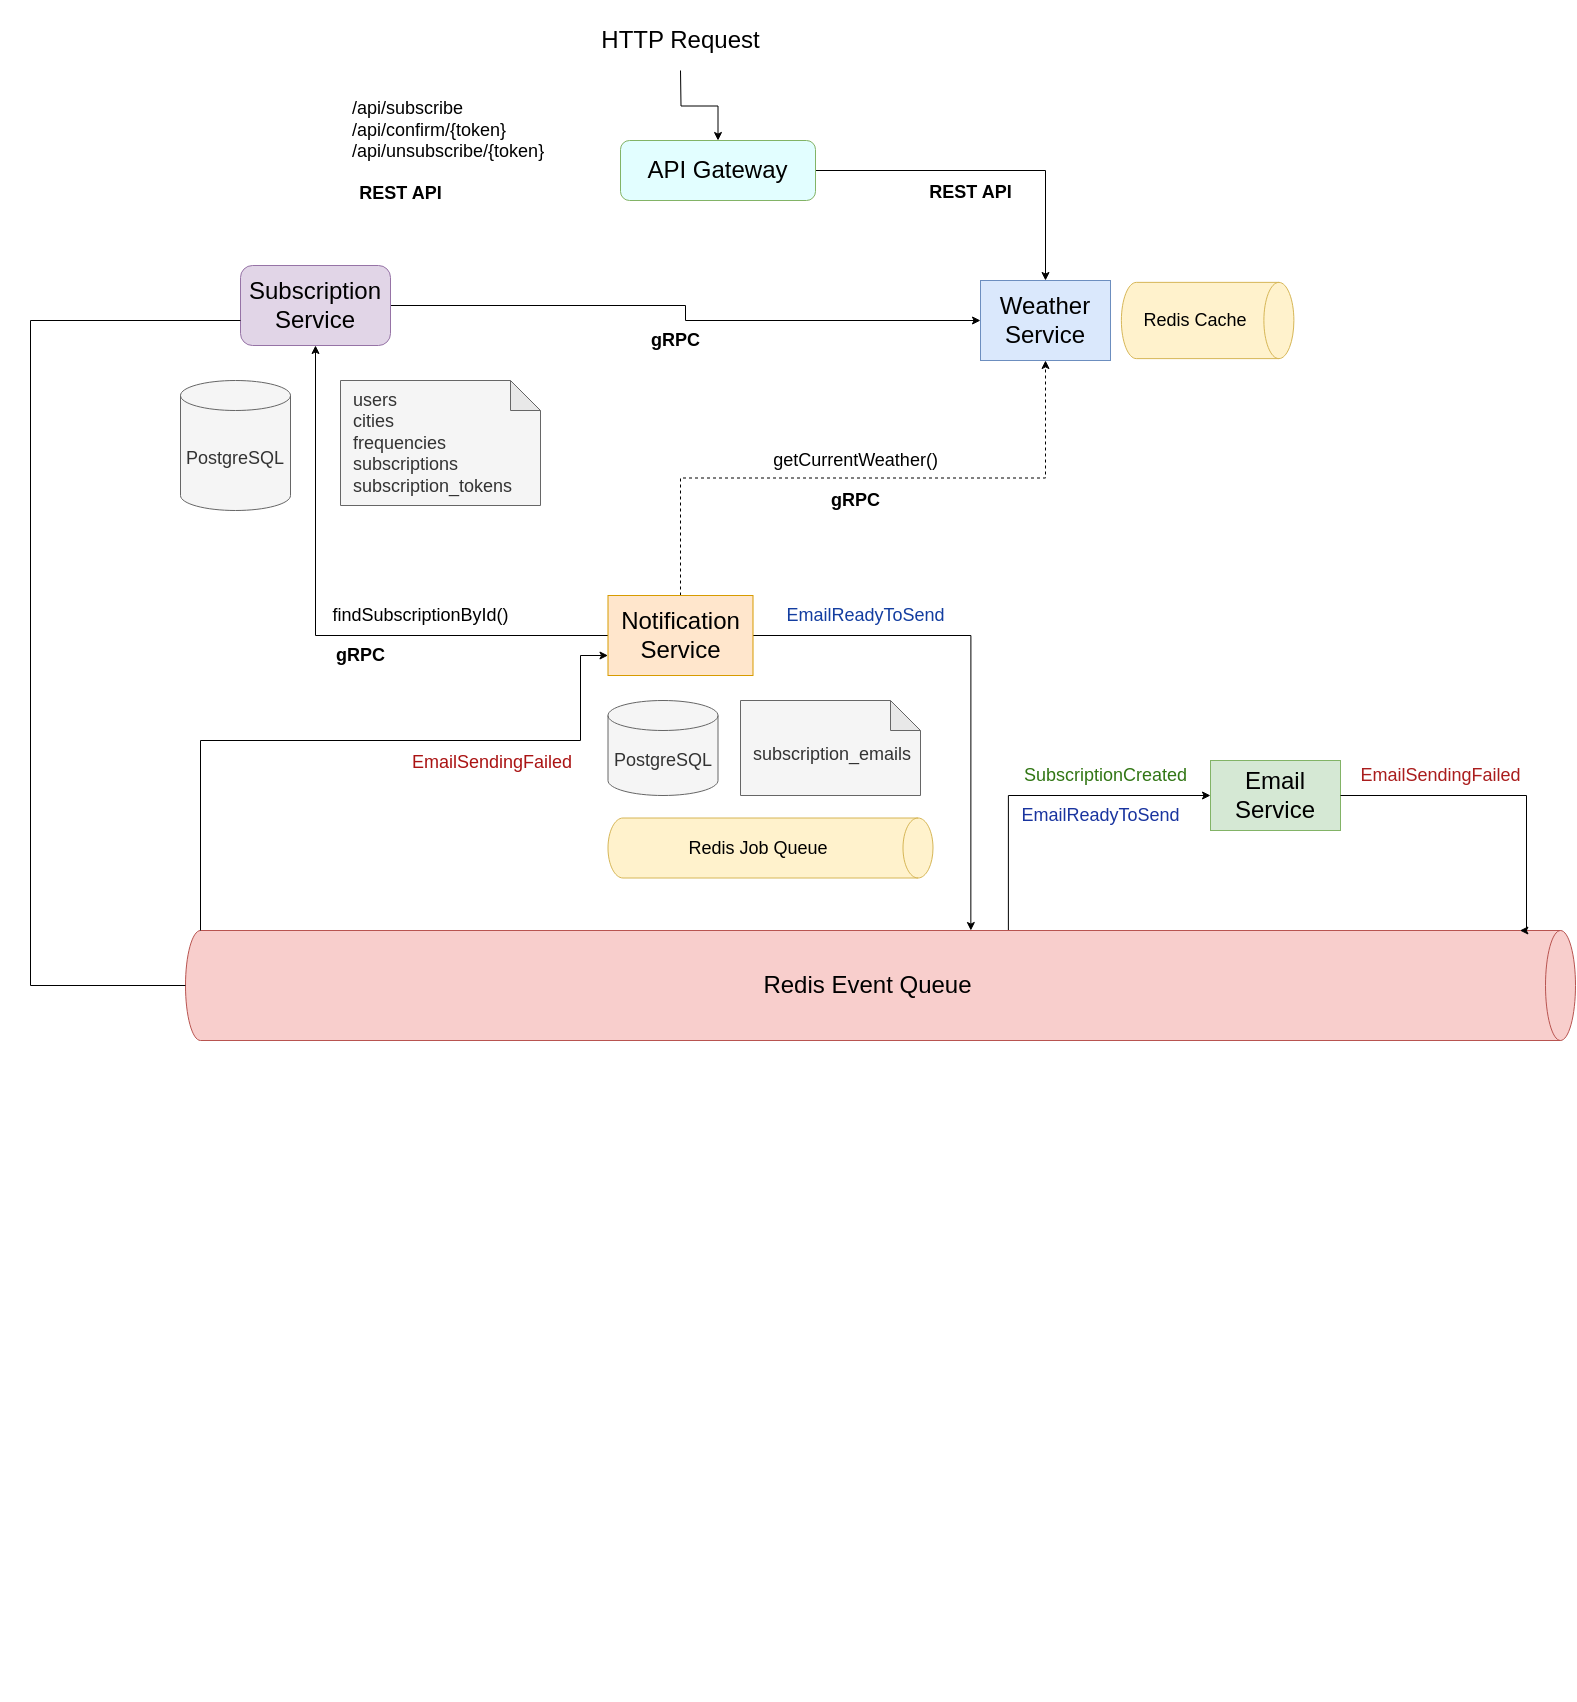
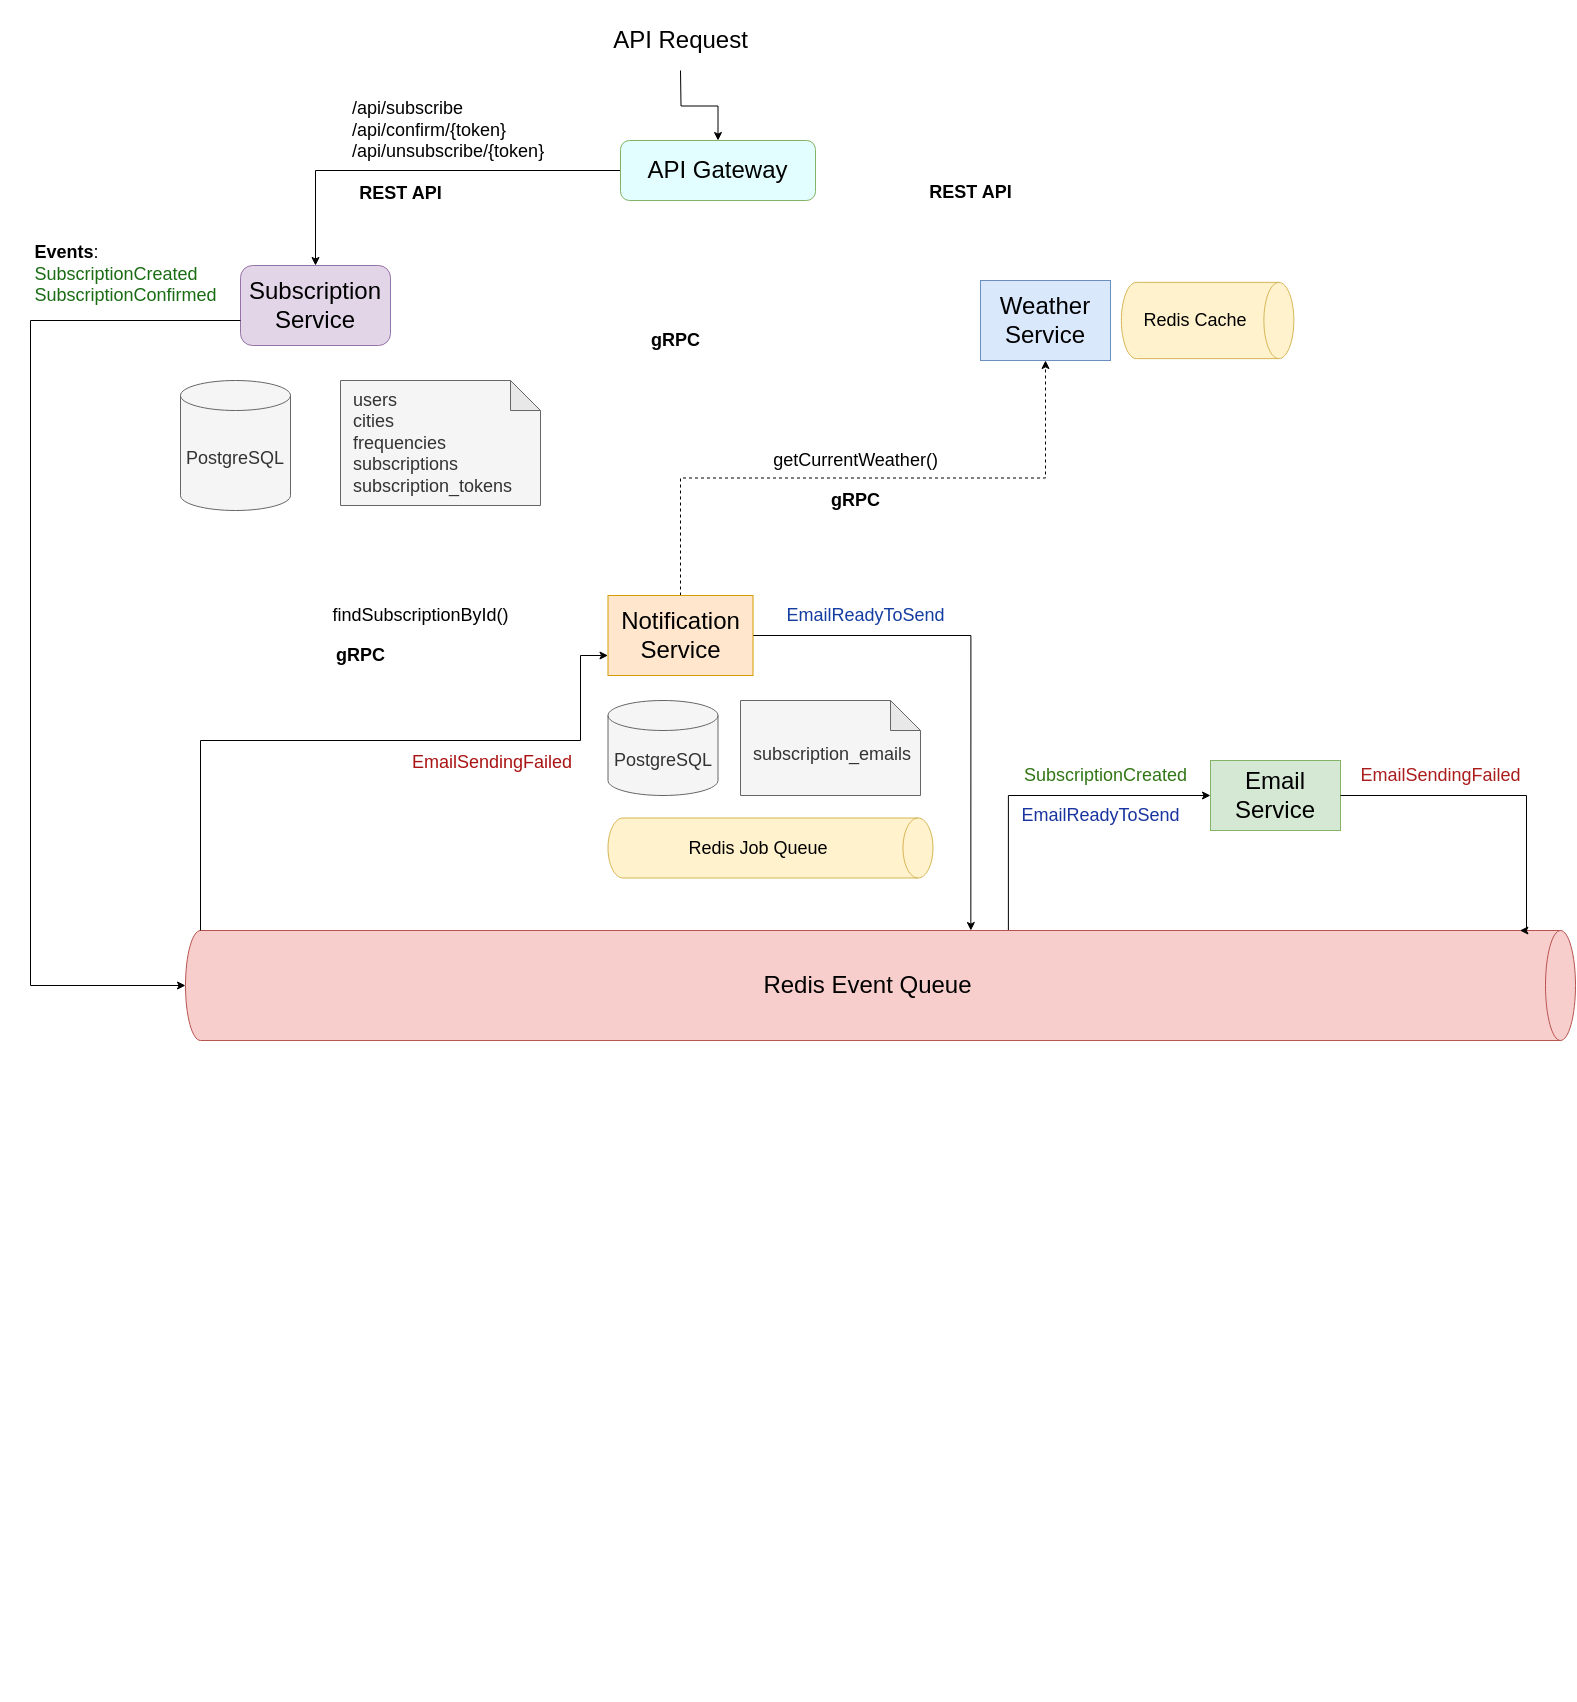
(681, 41) -> (681, 41)
none -> (425, 171)
(982, 171) -> none
none -> (126, 274)
(634, 306) -> none
(321, 636) -> none
(180, 986) -> (177, 986)
